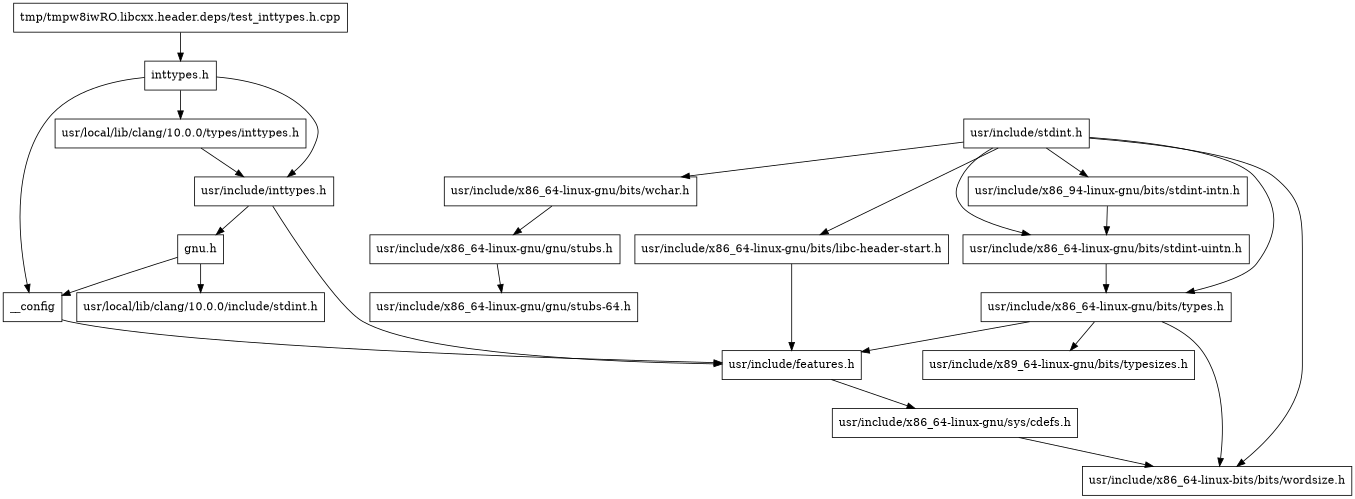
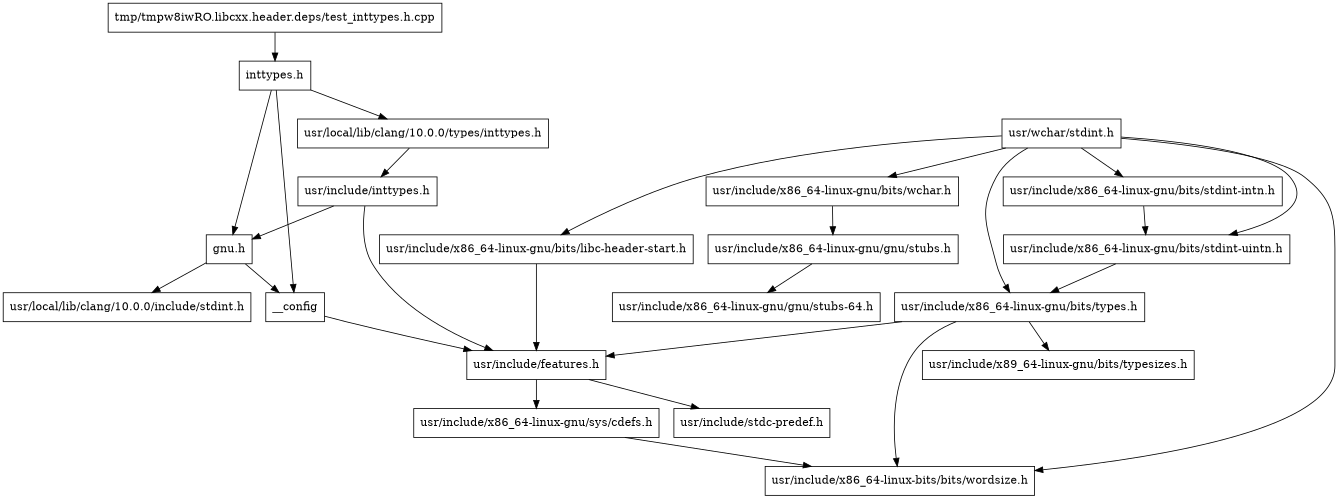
(296, 103) -> (253, 158)
(1027, 133) -> (1062, 133)
(1108, 191) -> (1143, 191)
none -> (752, 423)
